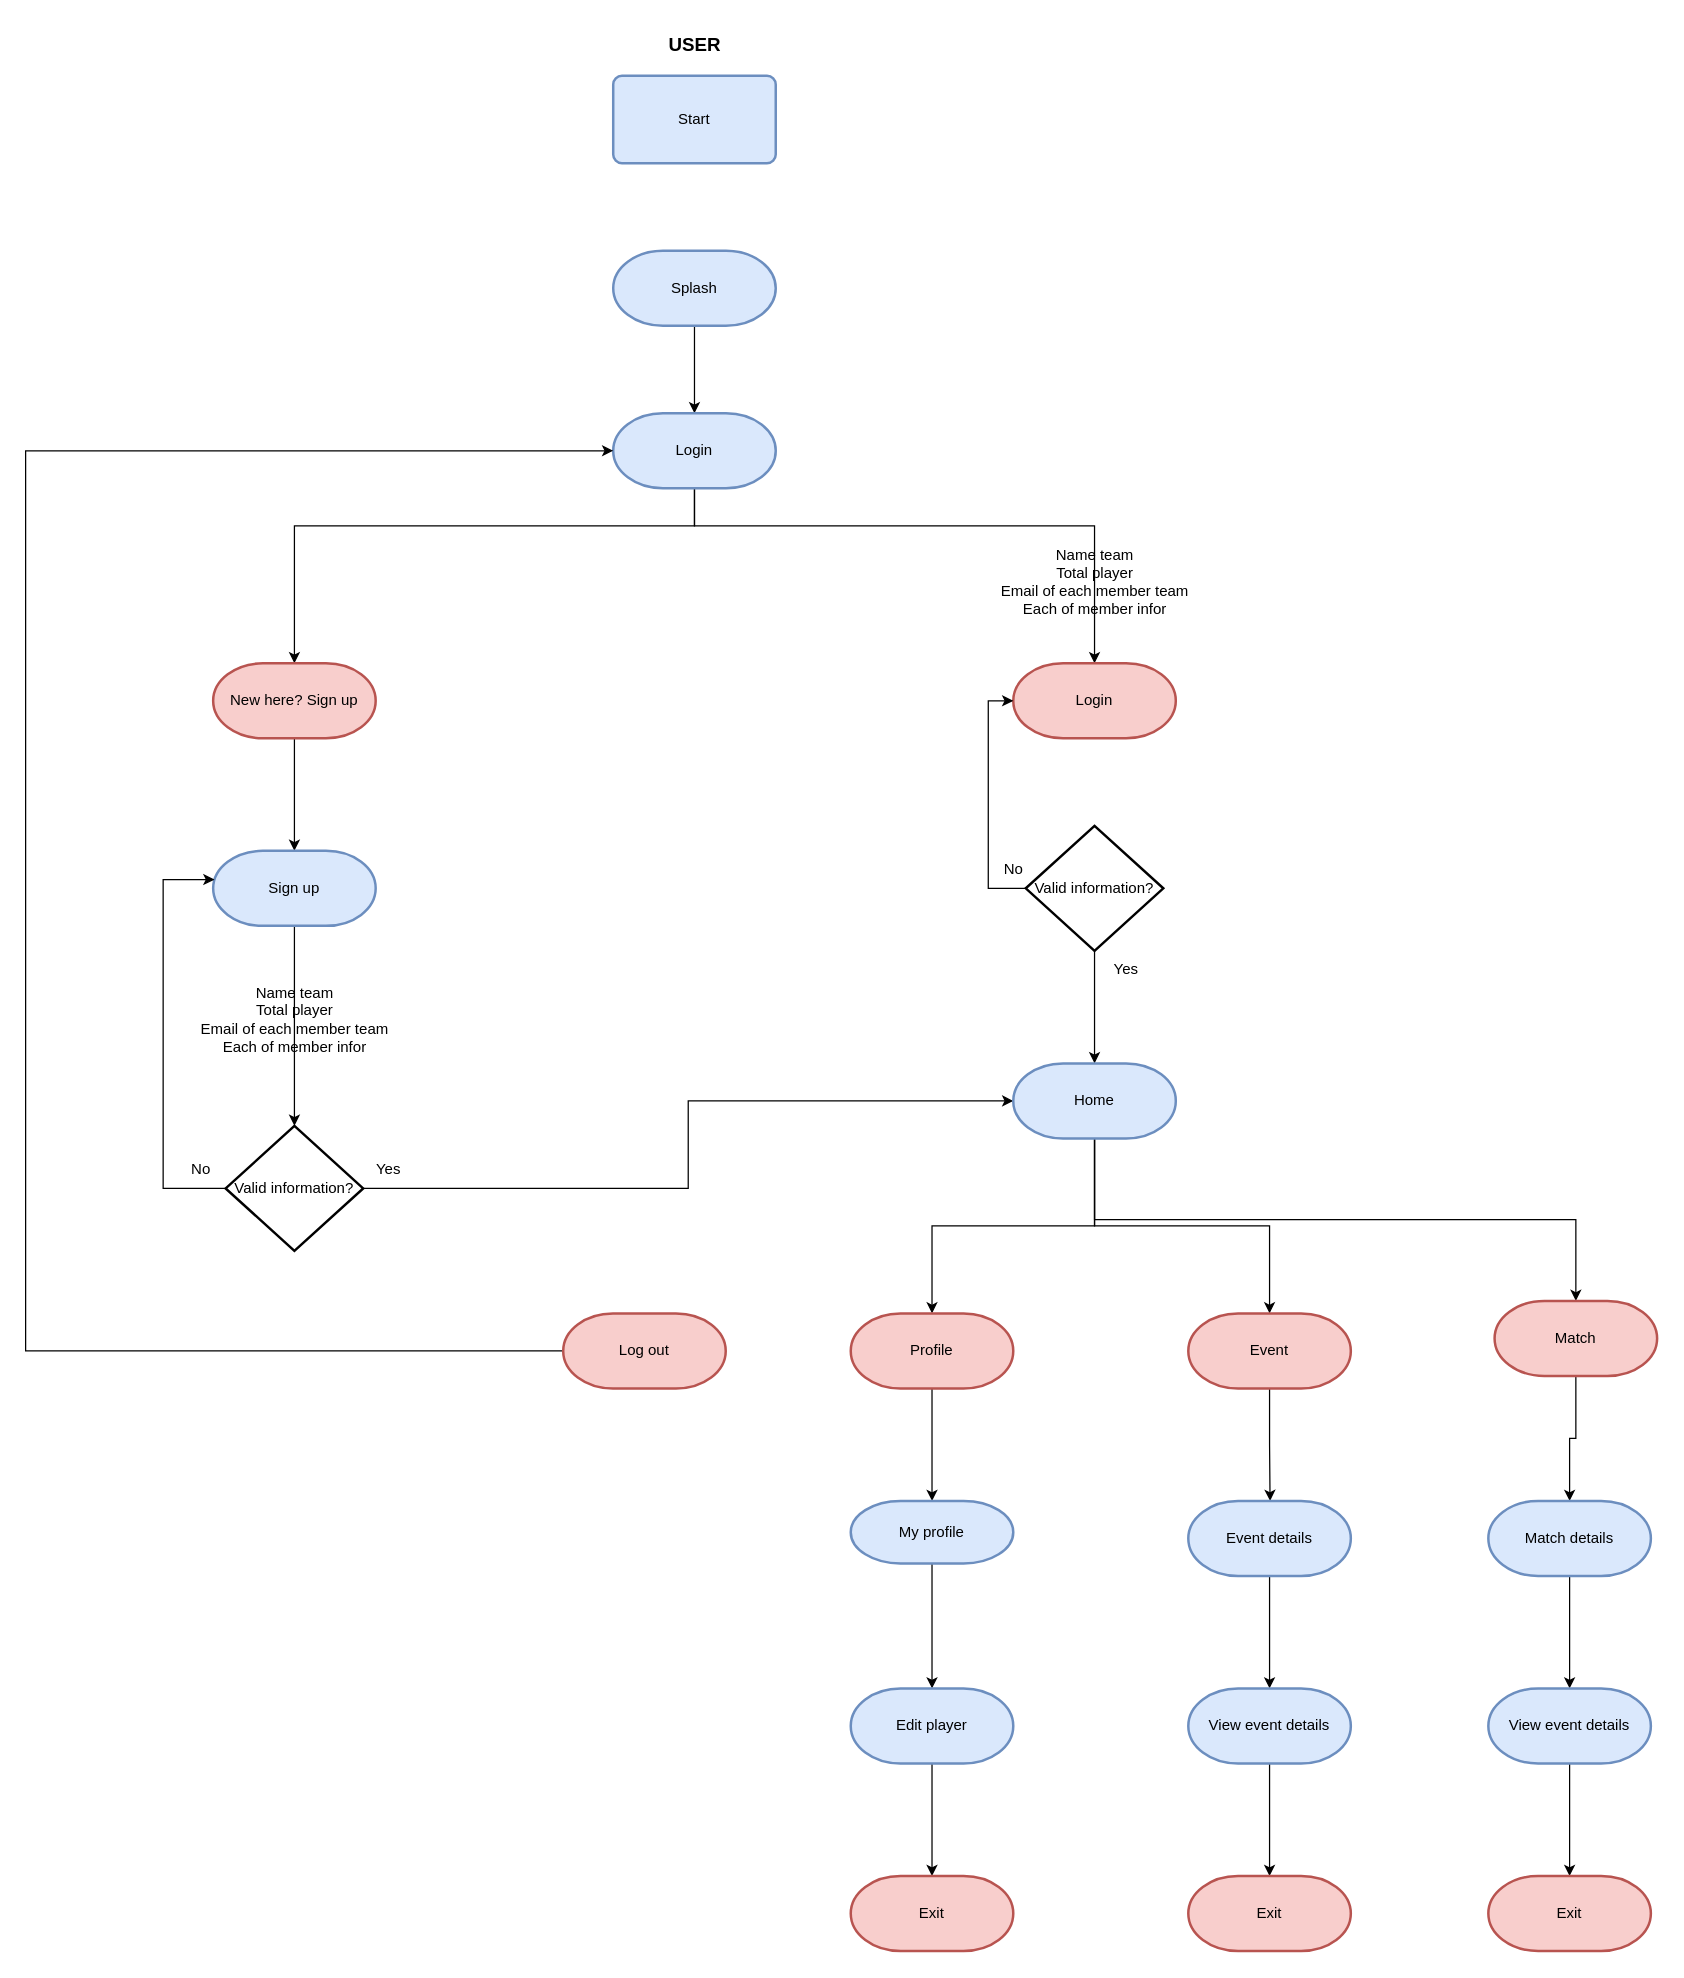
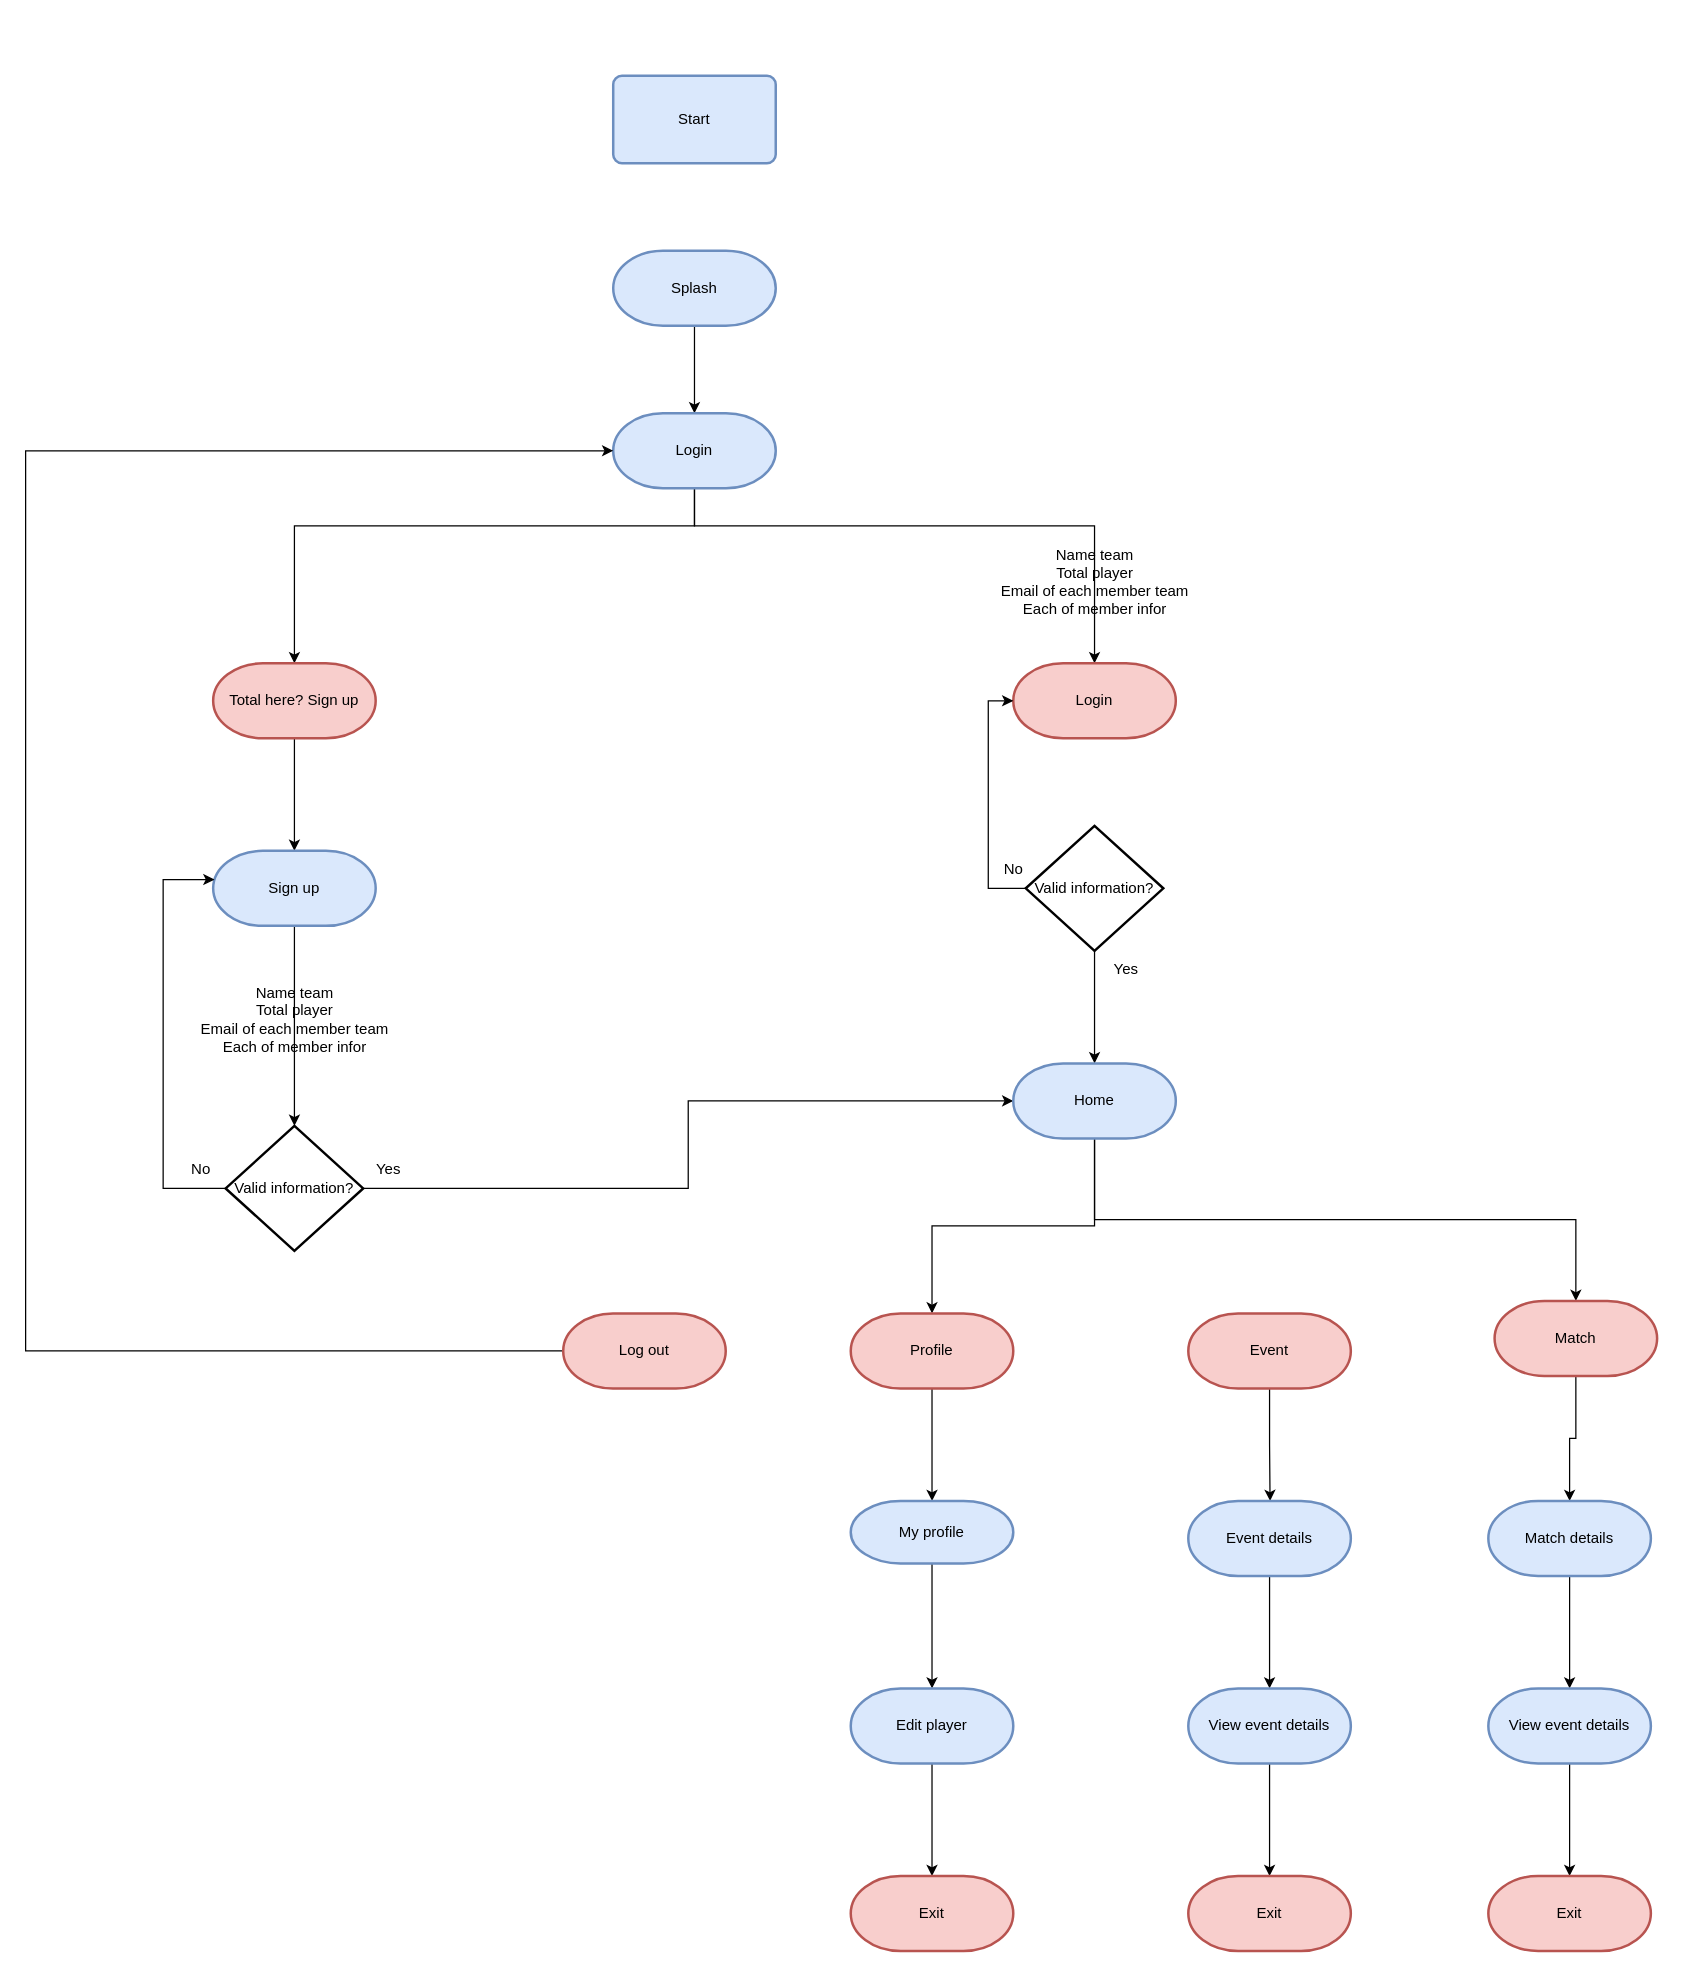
(694, 44) -> none
(294, 701) -> (294, 701)
(1221, 1226) -> none
